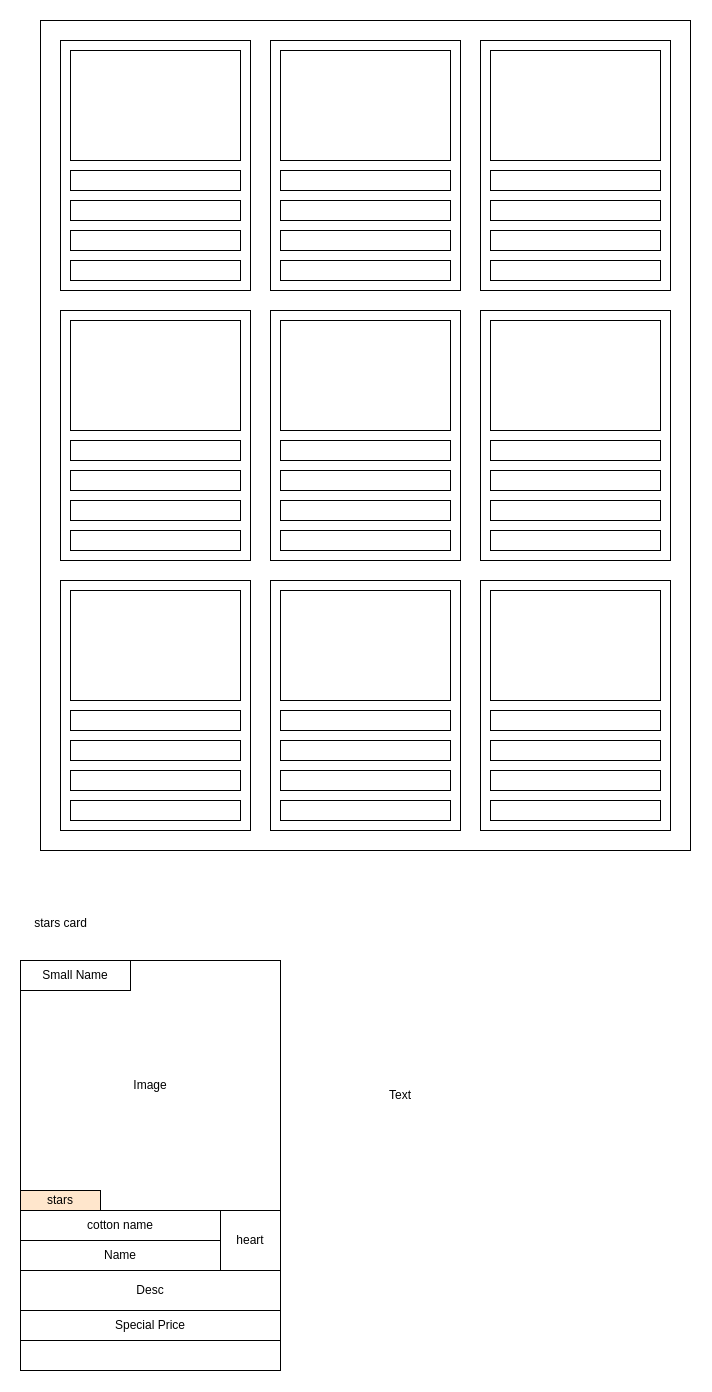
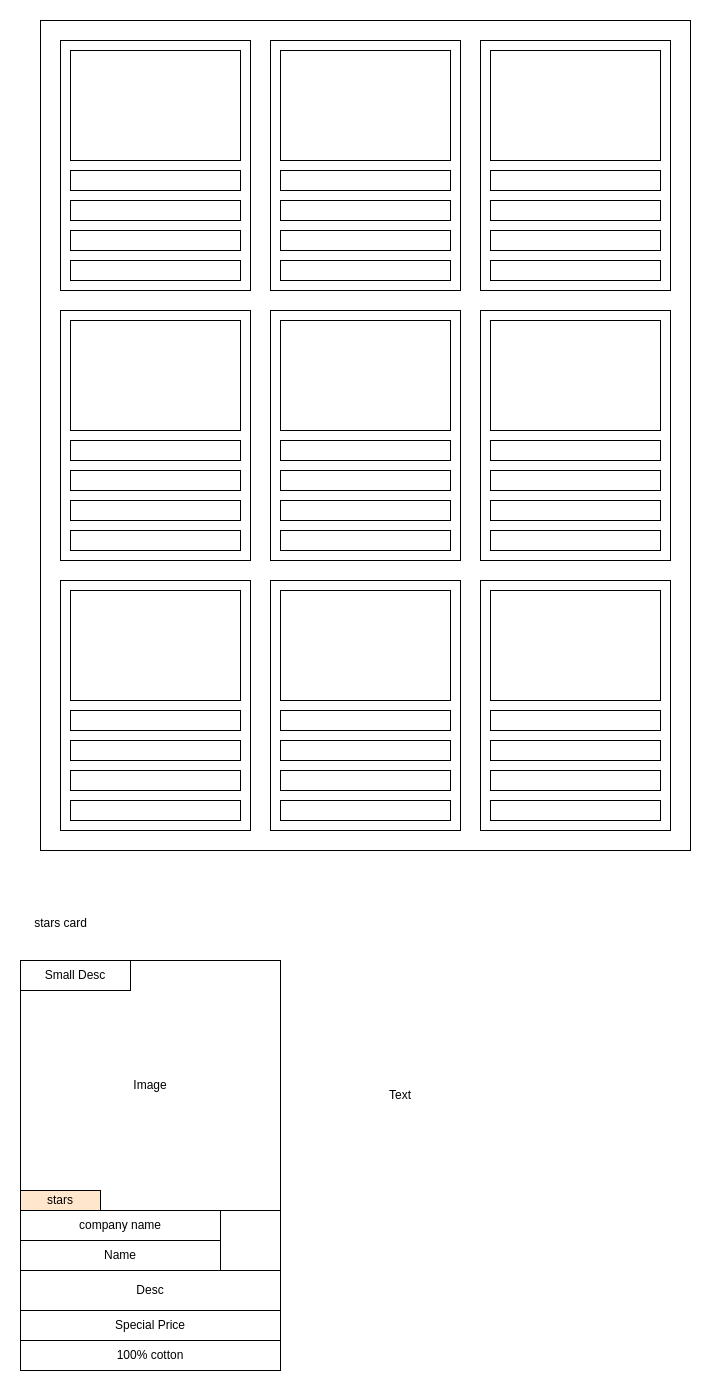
(76, 976) -> (76, 976)
(121, 1226) -> (121, 1226)
(251, 1241) -> none
none -> (151, 1356)
